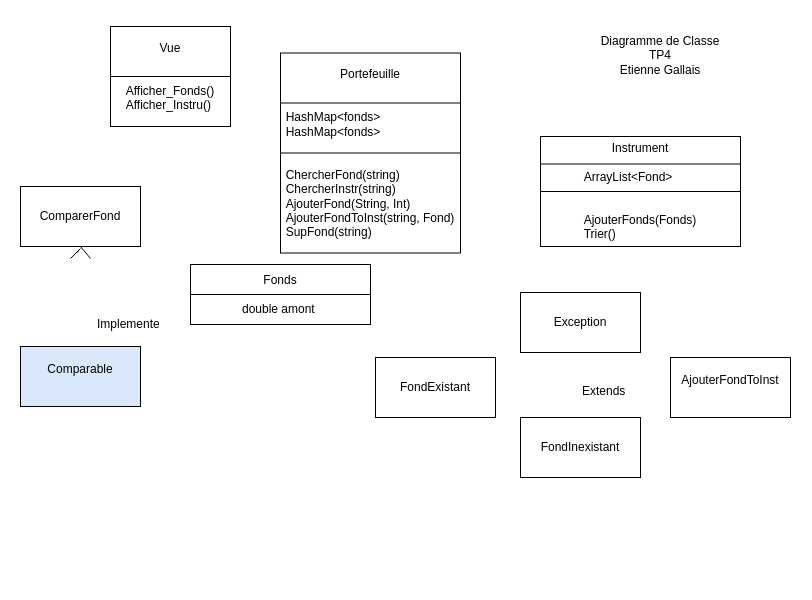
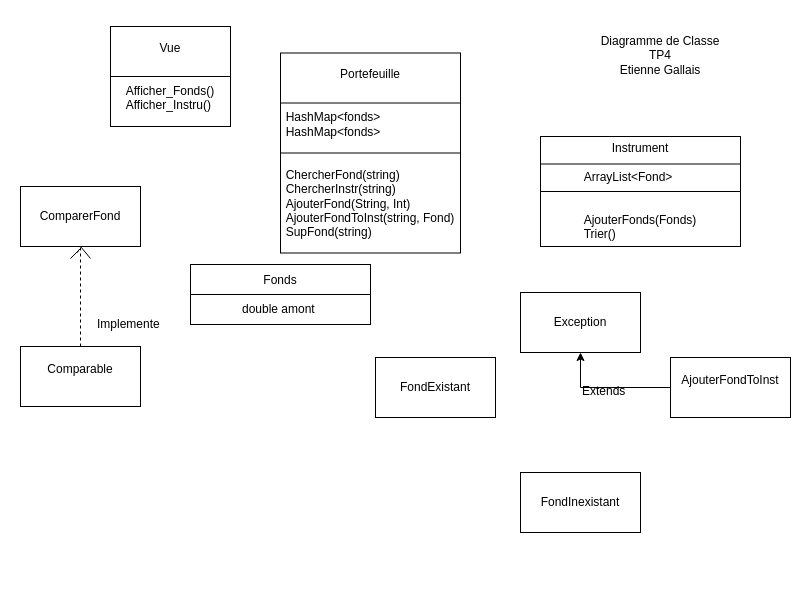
none -> (81, 300)
(81, 377) -> (81, 377)
none -> (612, 388)
(581, 448) -> (581, 503)
